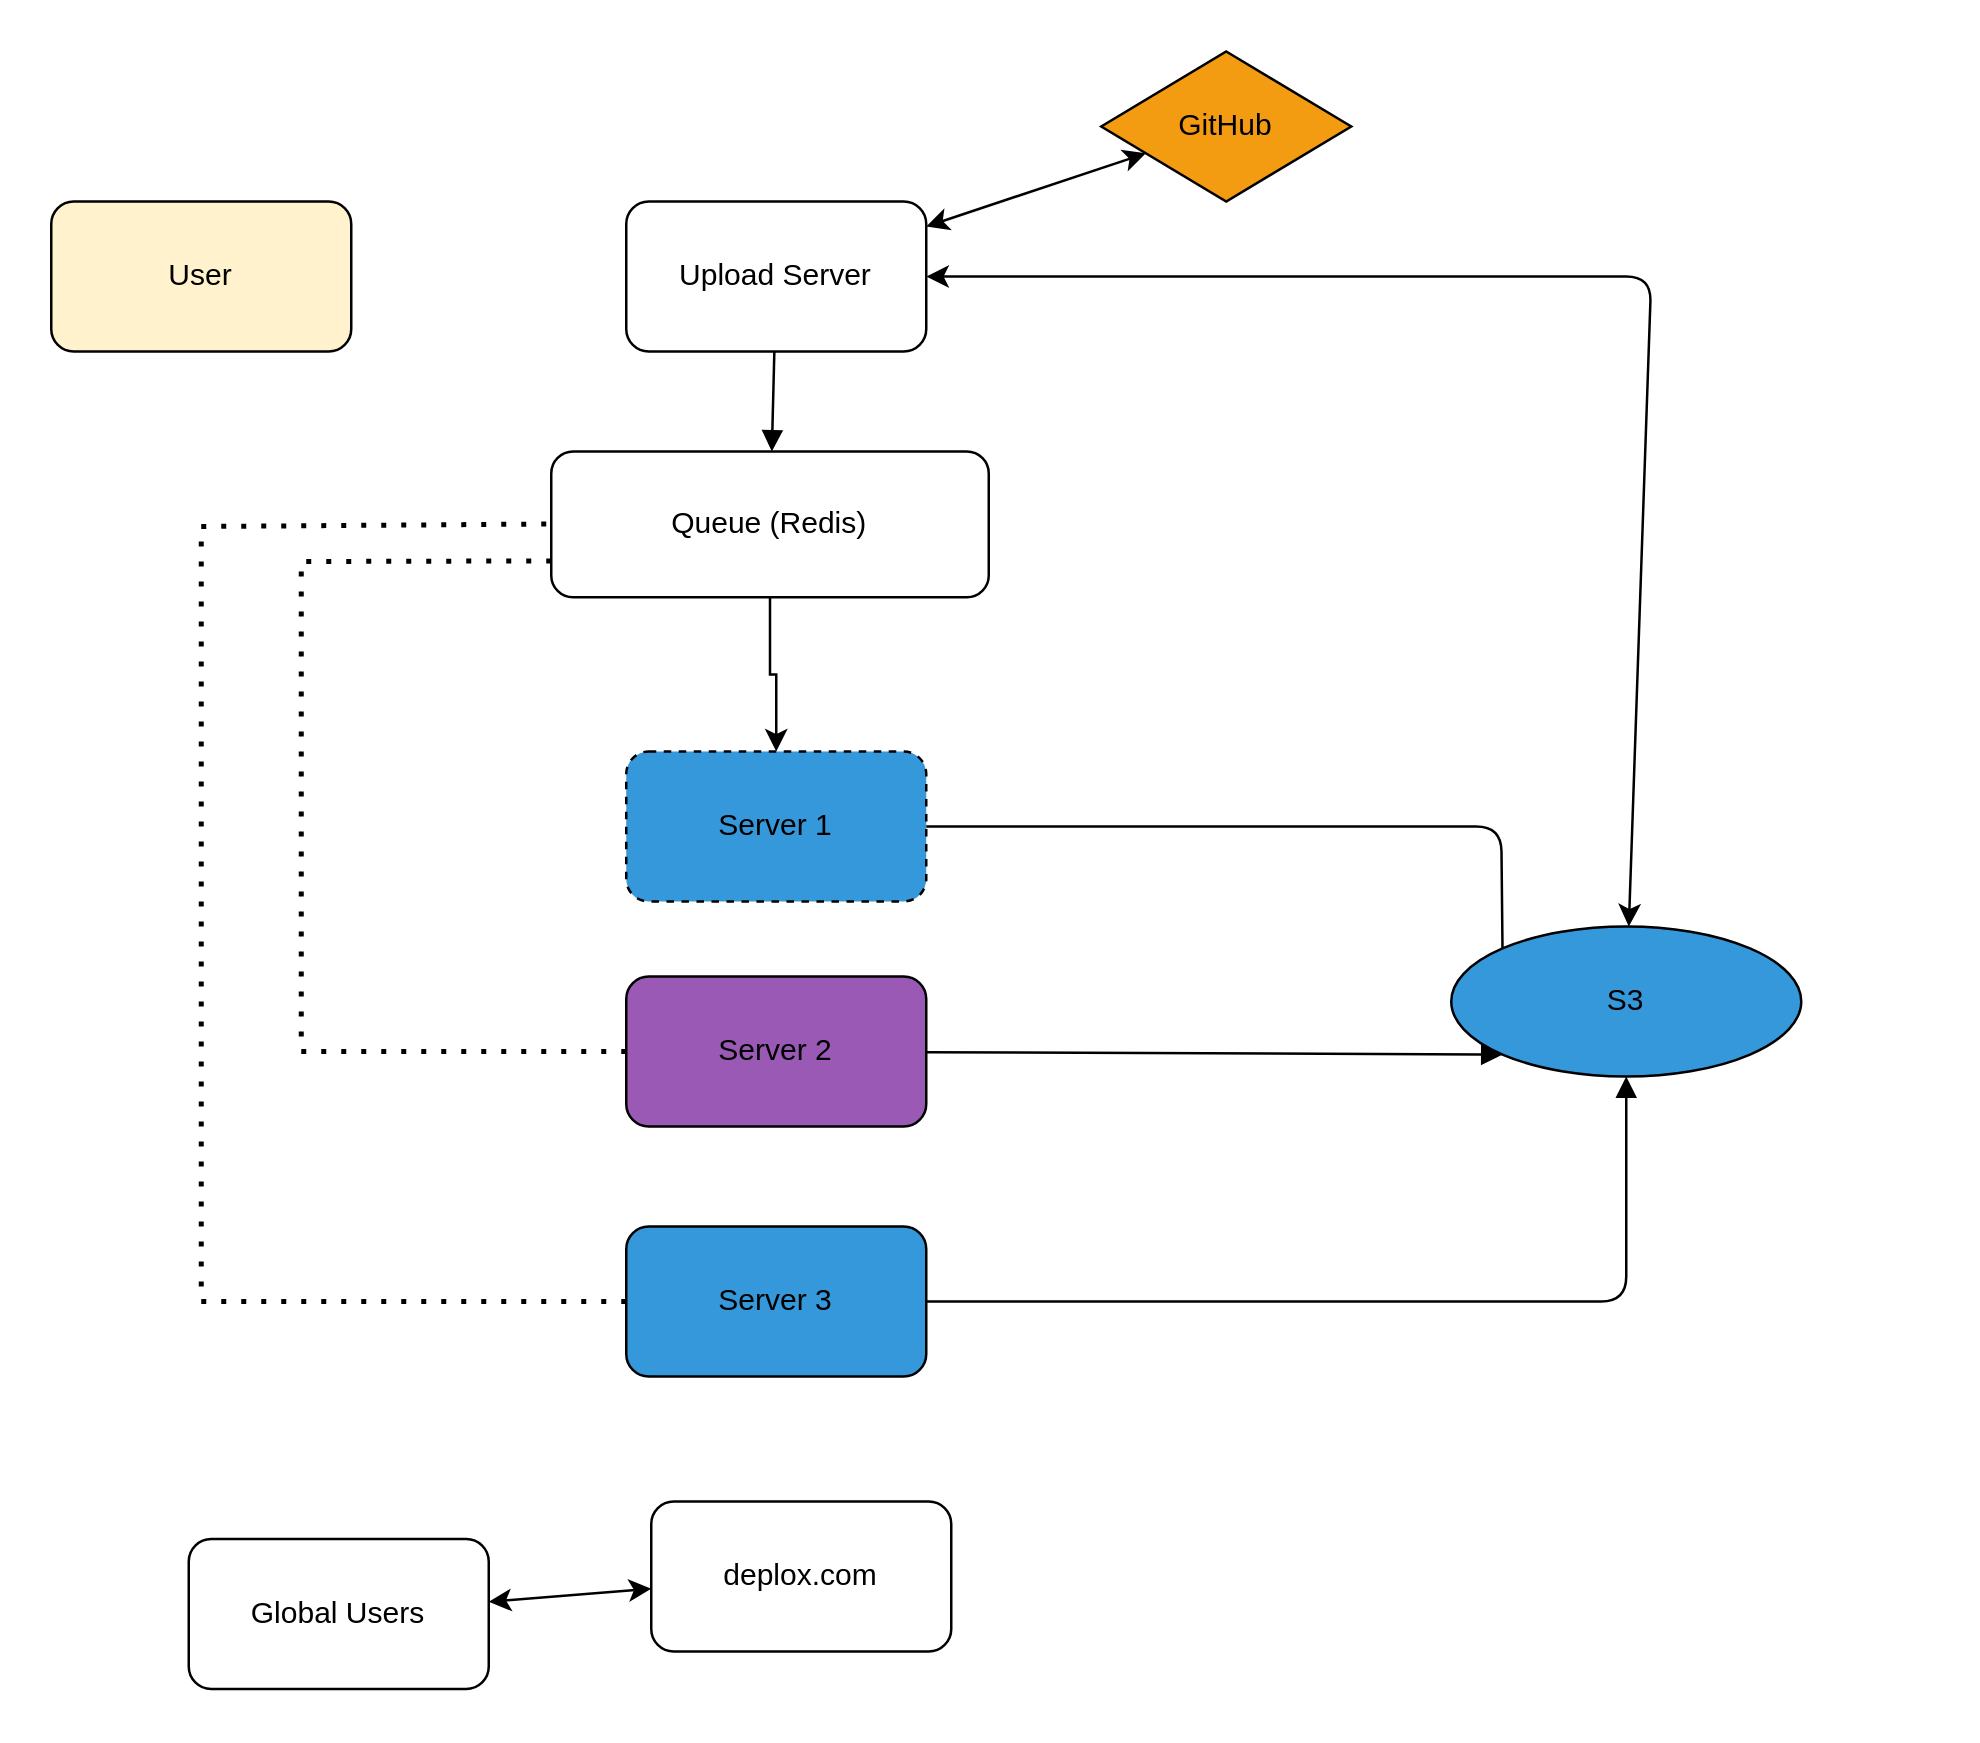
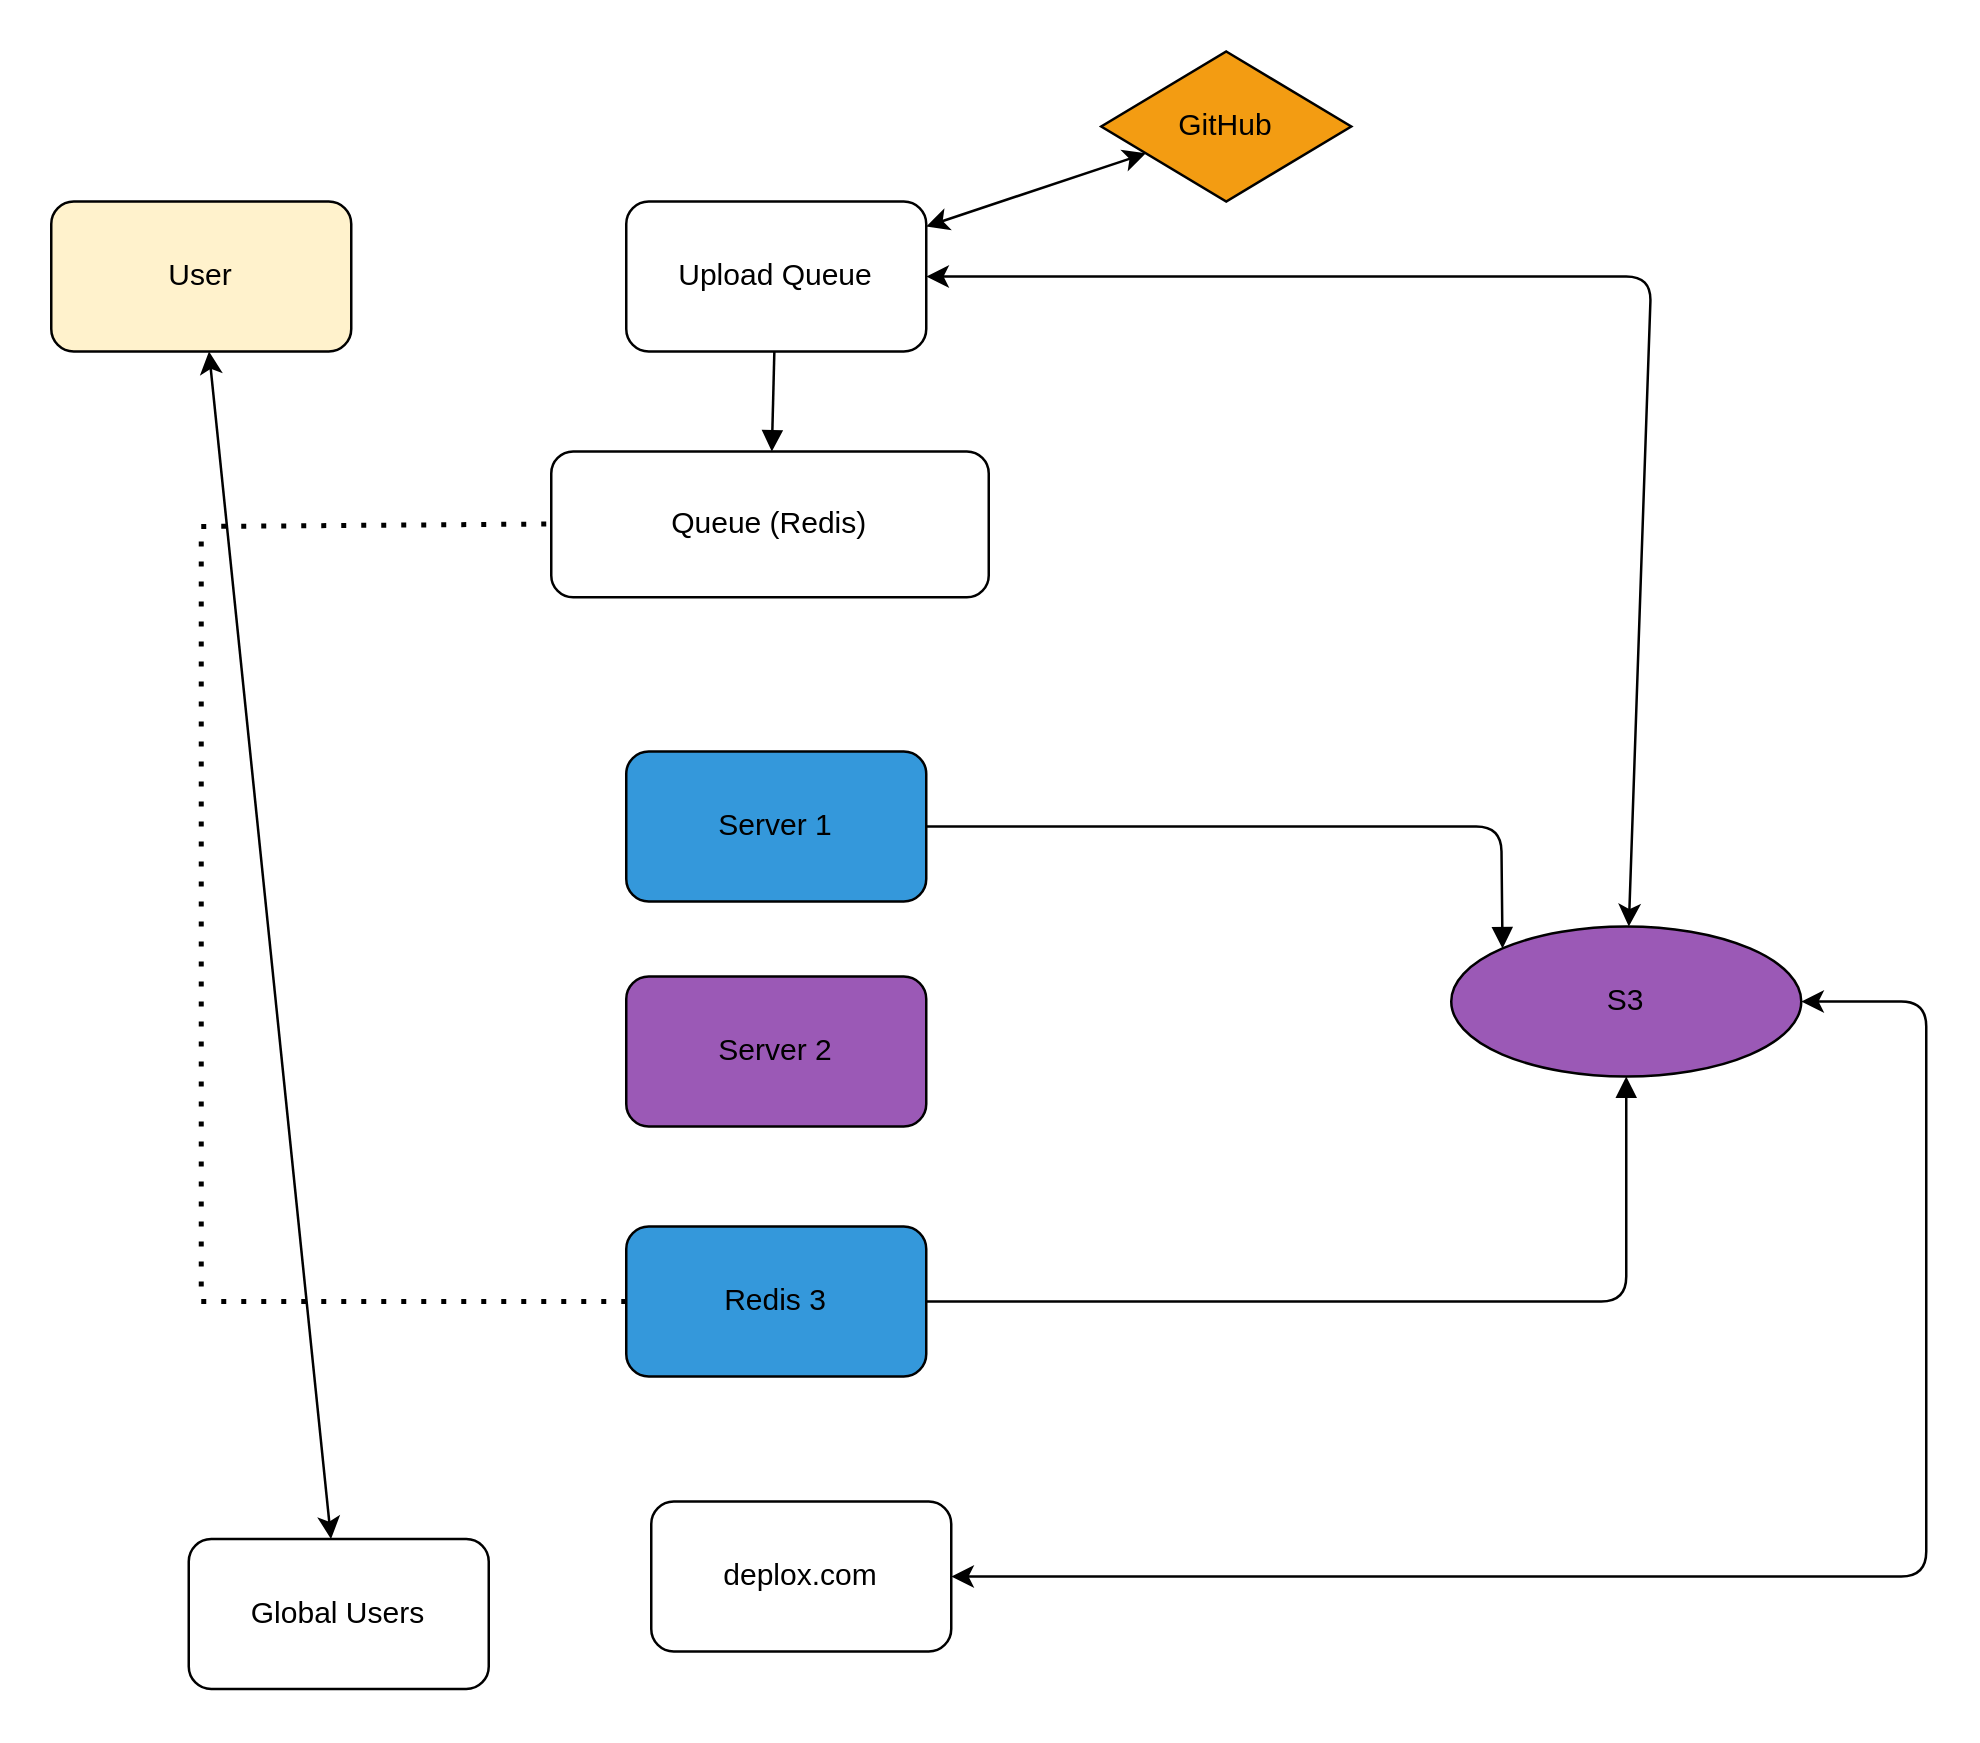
(776, 276) -> (776, 276)
(770, 669) -> none
(776, 826) -> (776, 826)
(1502, 935) -> (1502, 926)
(1626, 1001) -> (1626, 1001)
(302, 1051) -> none
(1204, 1053) -> none
(776, 1301) -> (776, 1301)
none -> (1772, 1576)
(570, 1595) -> (267, 914)
